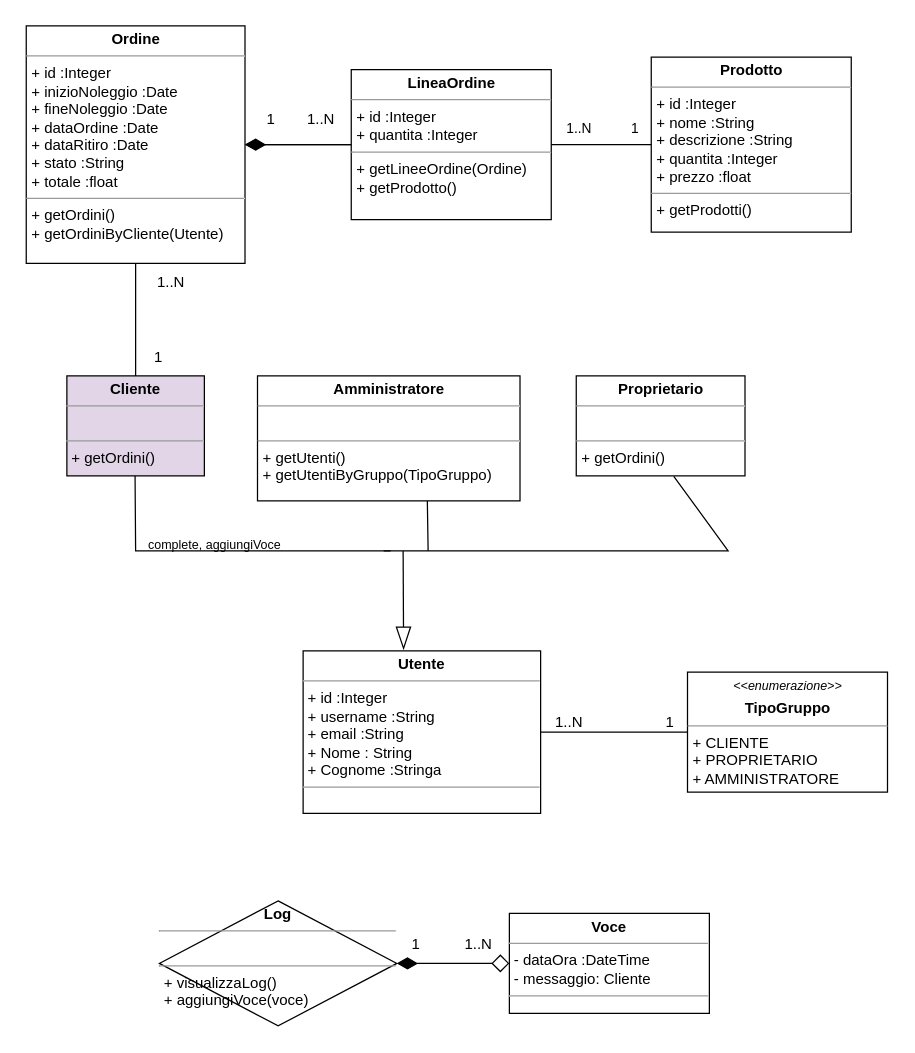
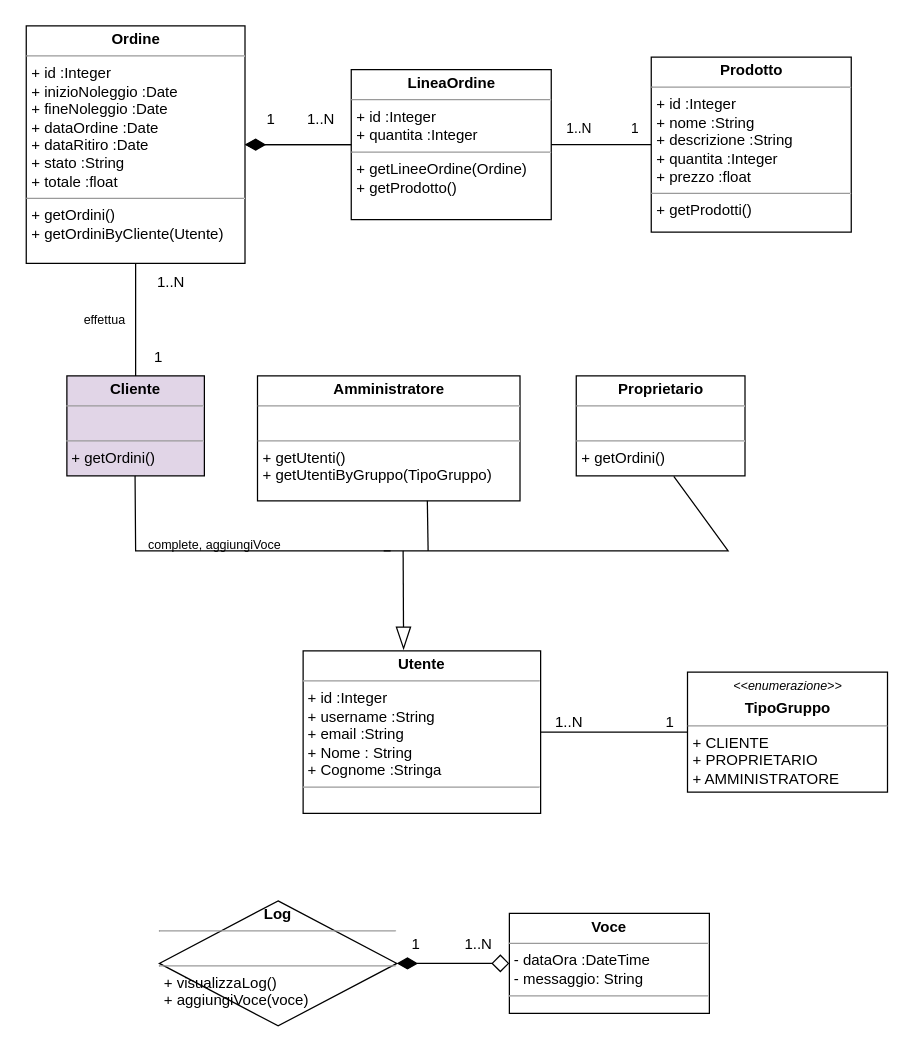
none -> (104, 319)
(582, 940) -> (581, 940)
